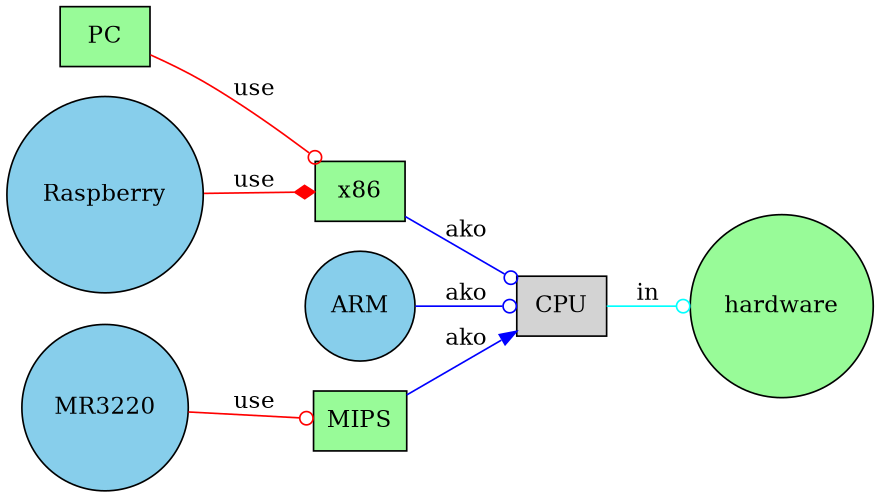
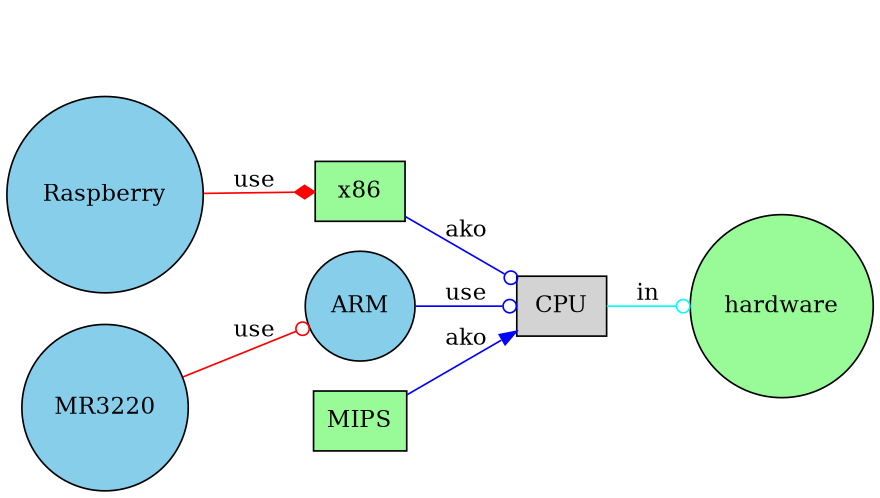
(105, 37) -> none
(466, 294) -> (466, 294)
(244, 415) -> (240, 354)
